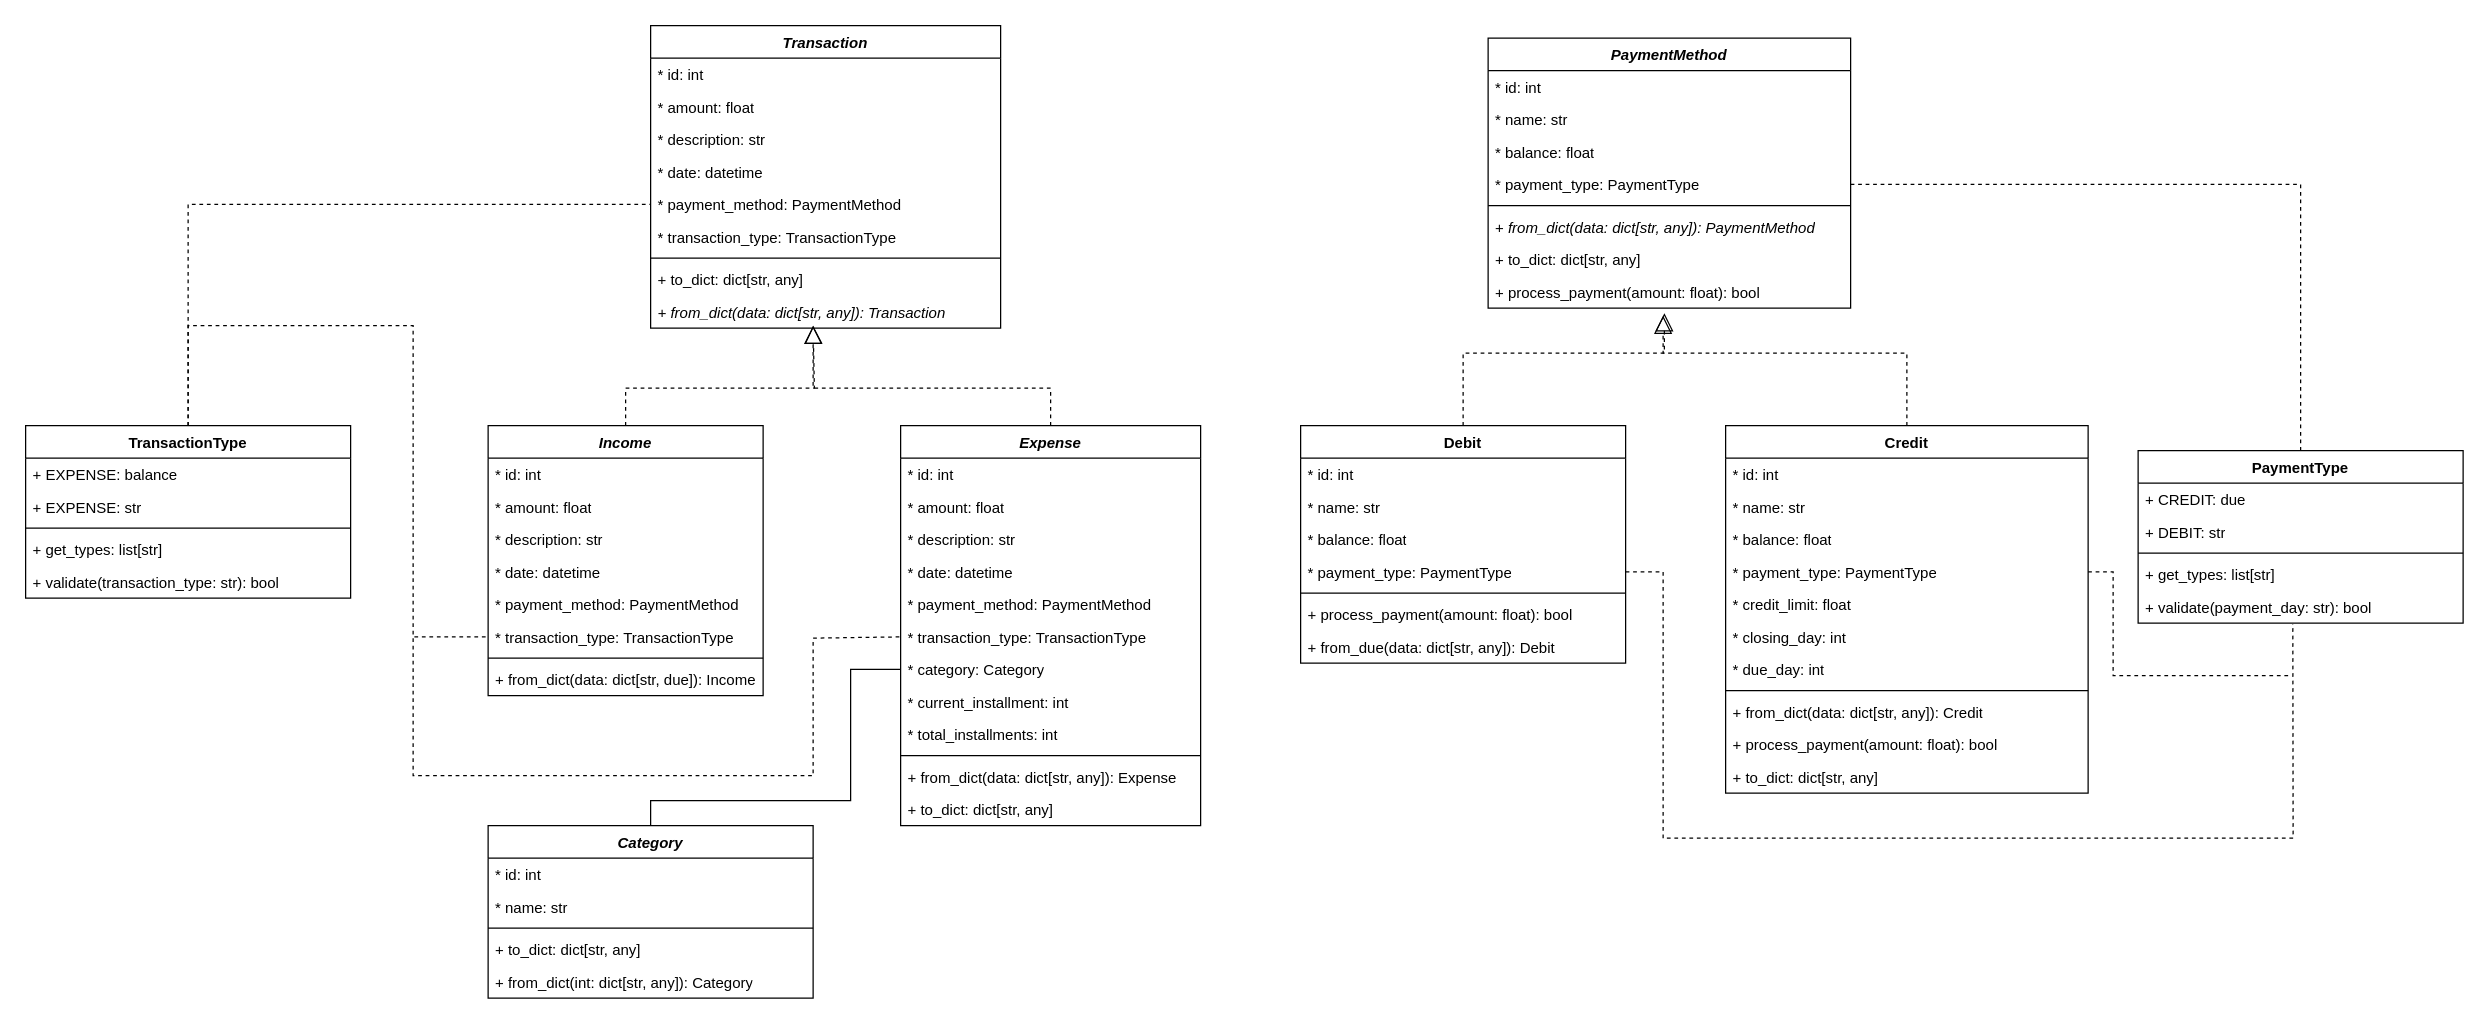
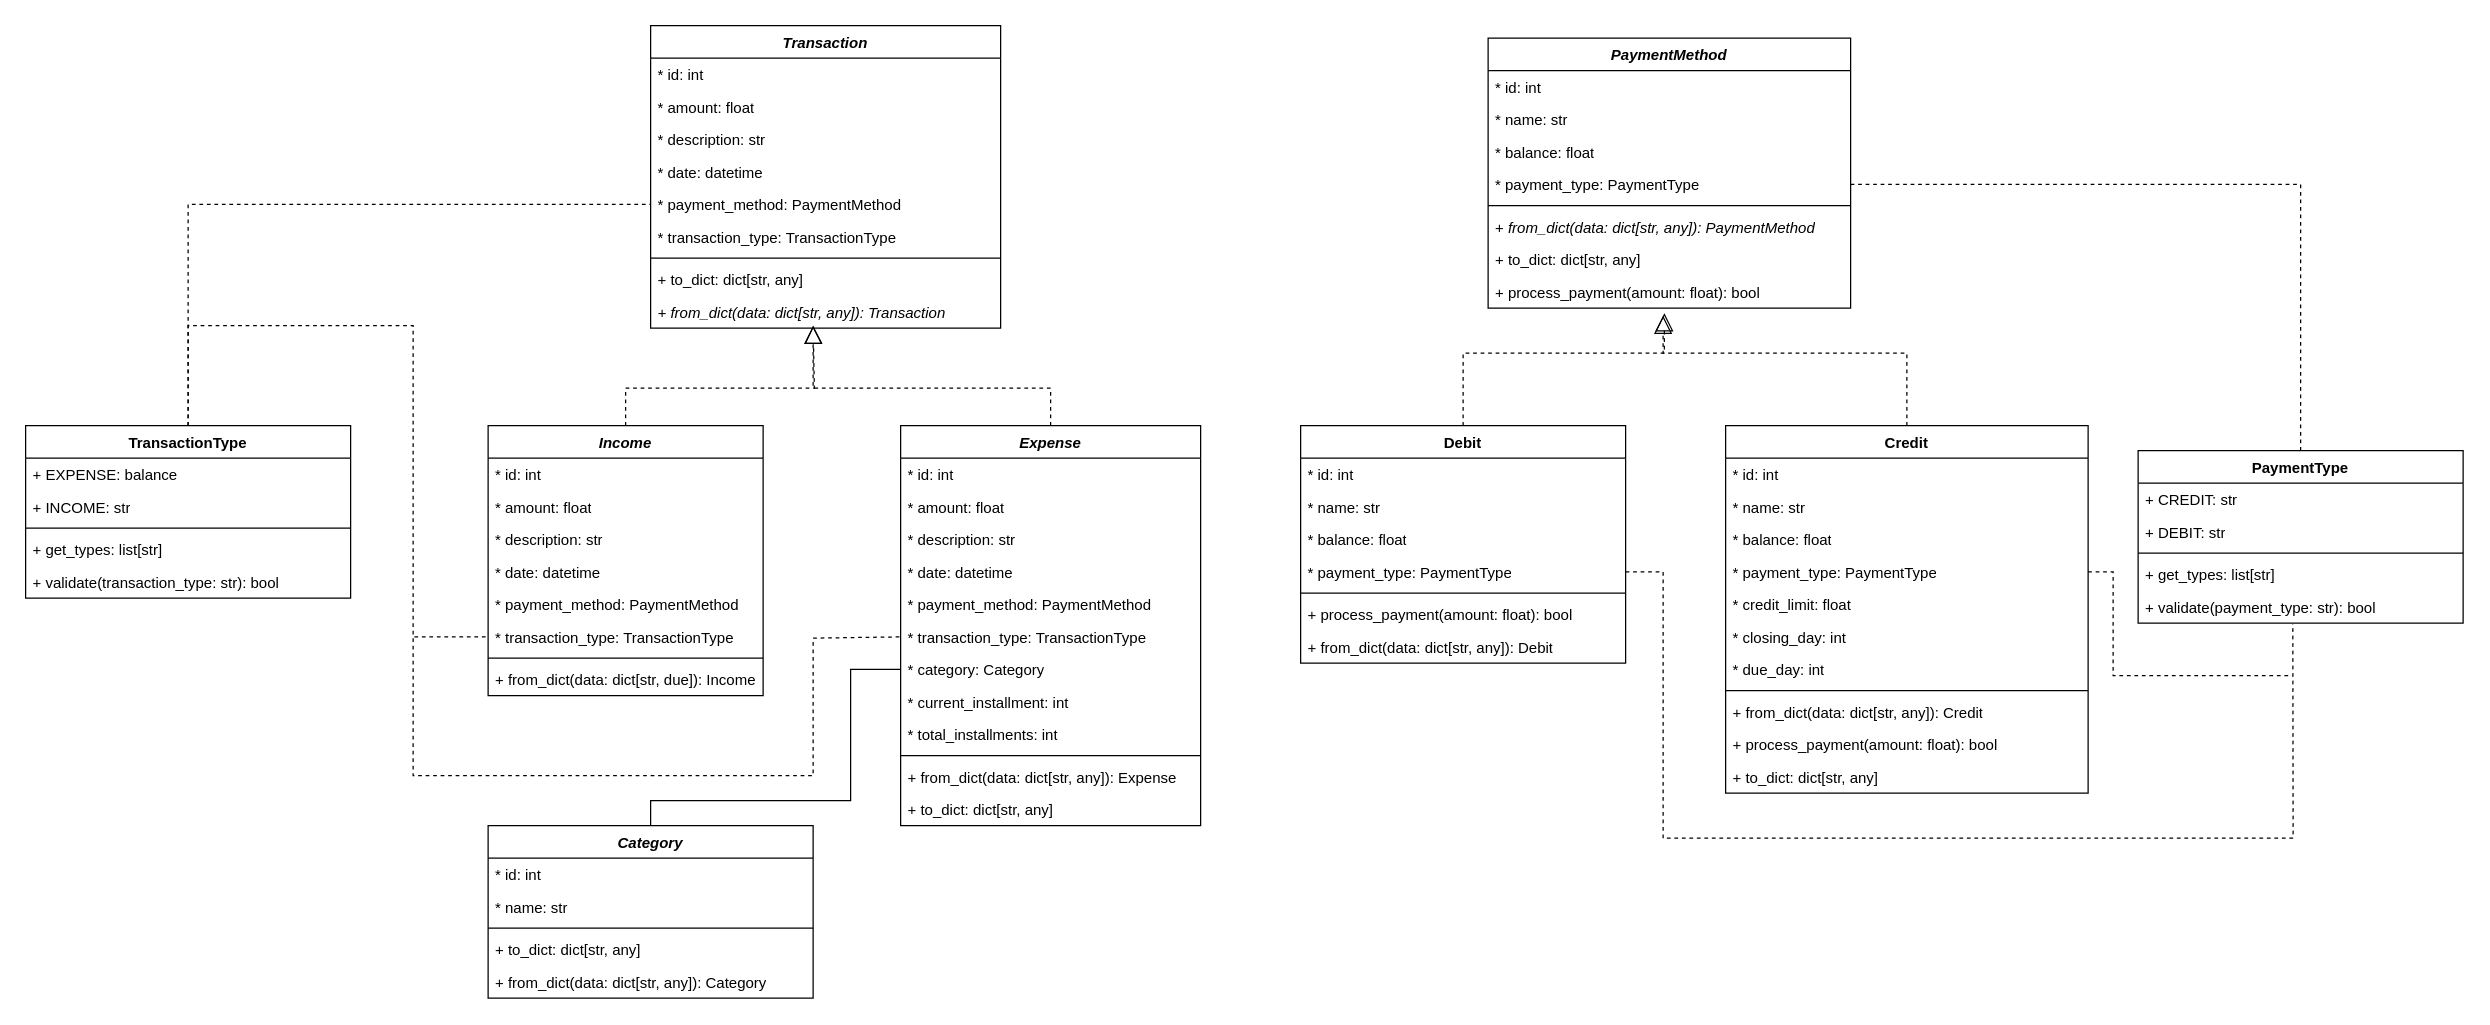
(2194, 501) -> (2194, 501)
(86, 508) -> (82, 508)
(2273, 608) -> (2277, 608)
(1454, 648) -> (1457, 648)
(652, 992) -> (652, 992)
